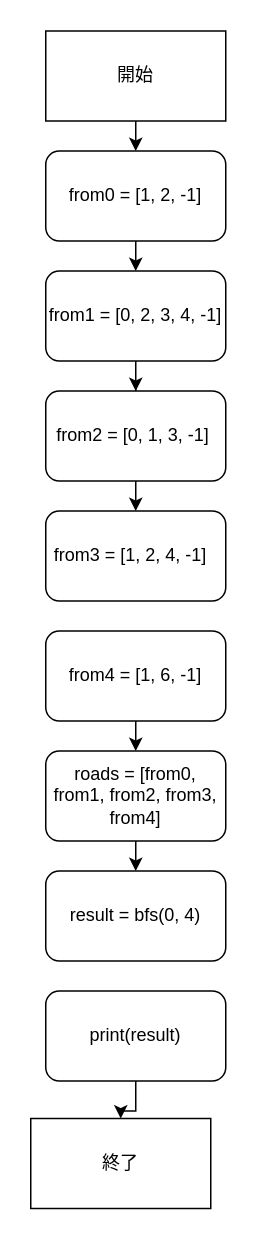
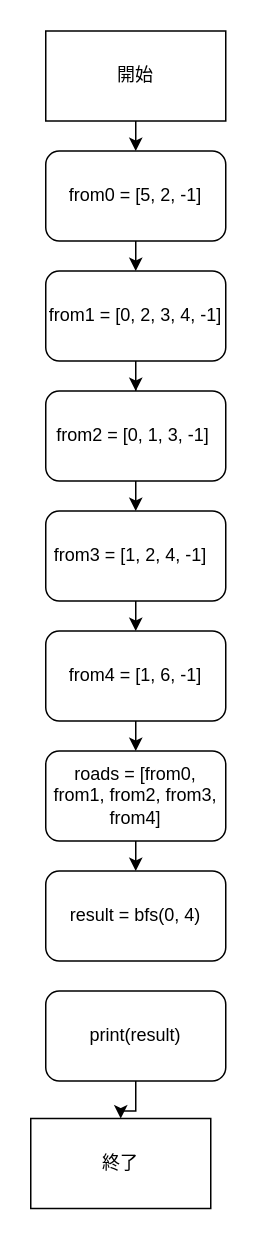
(136, 196) -> (136, 196)
none -> (136, 611)
